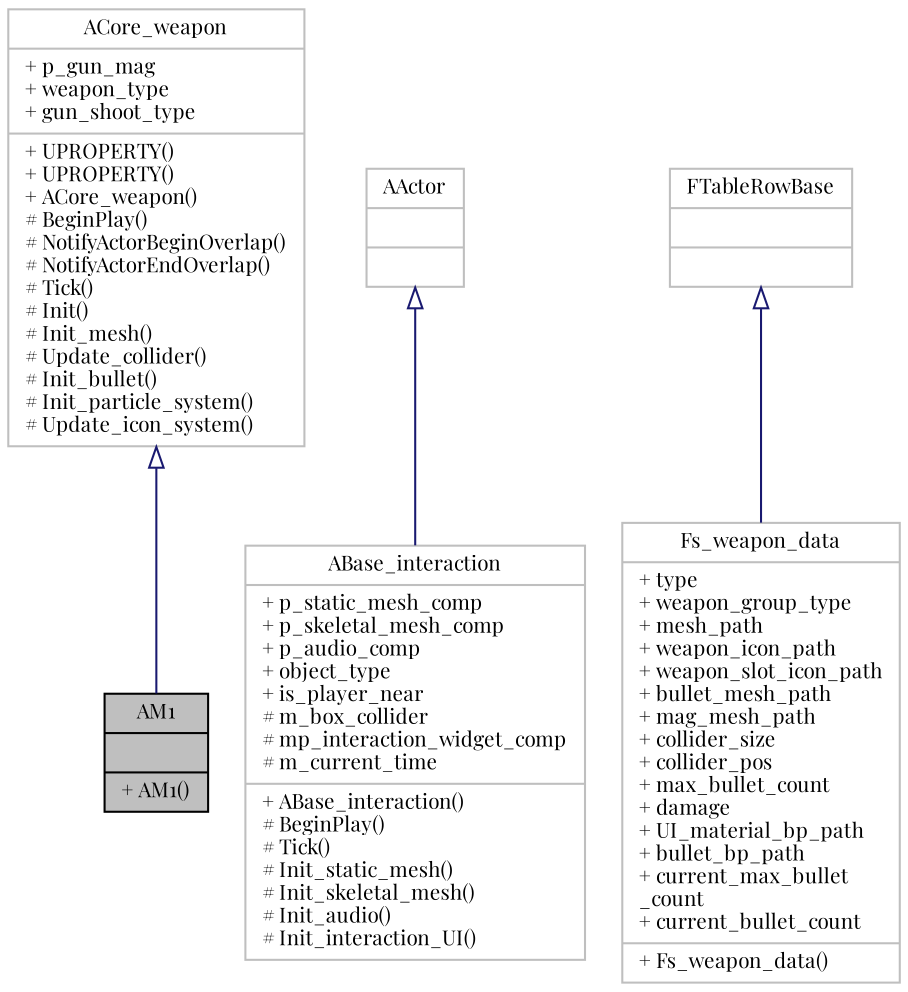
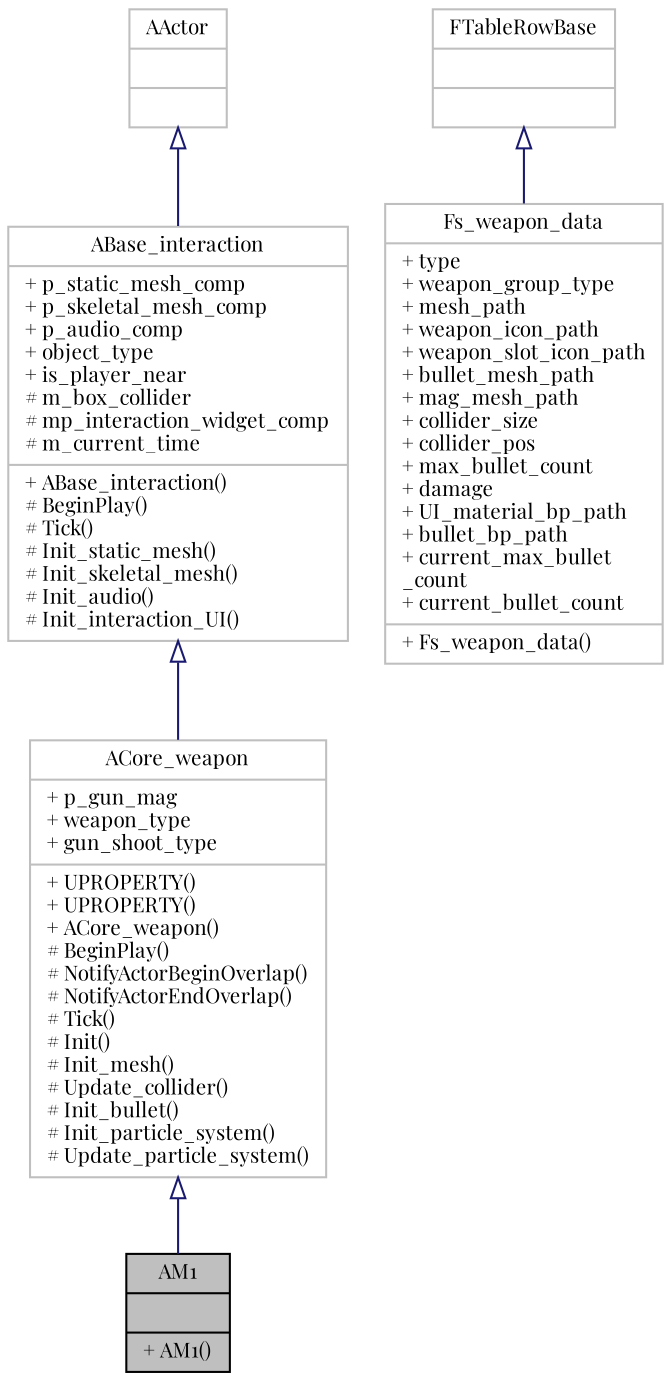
(140, 426) -> (178, 1157)
none -> (178, 701)
